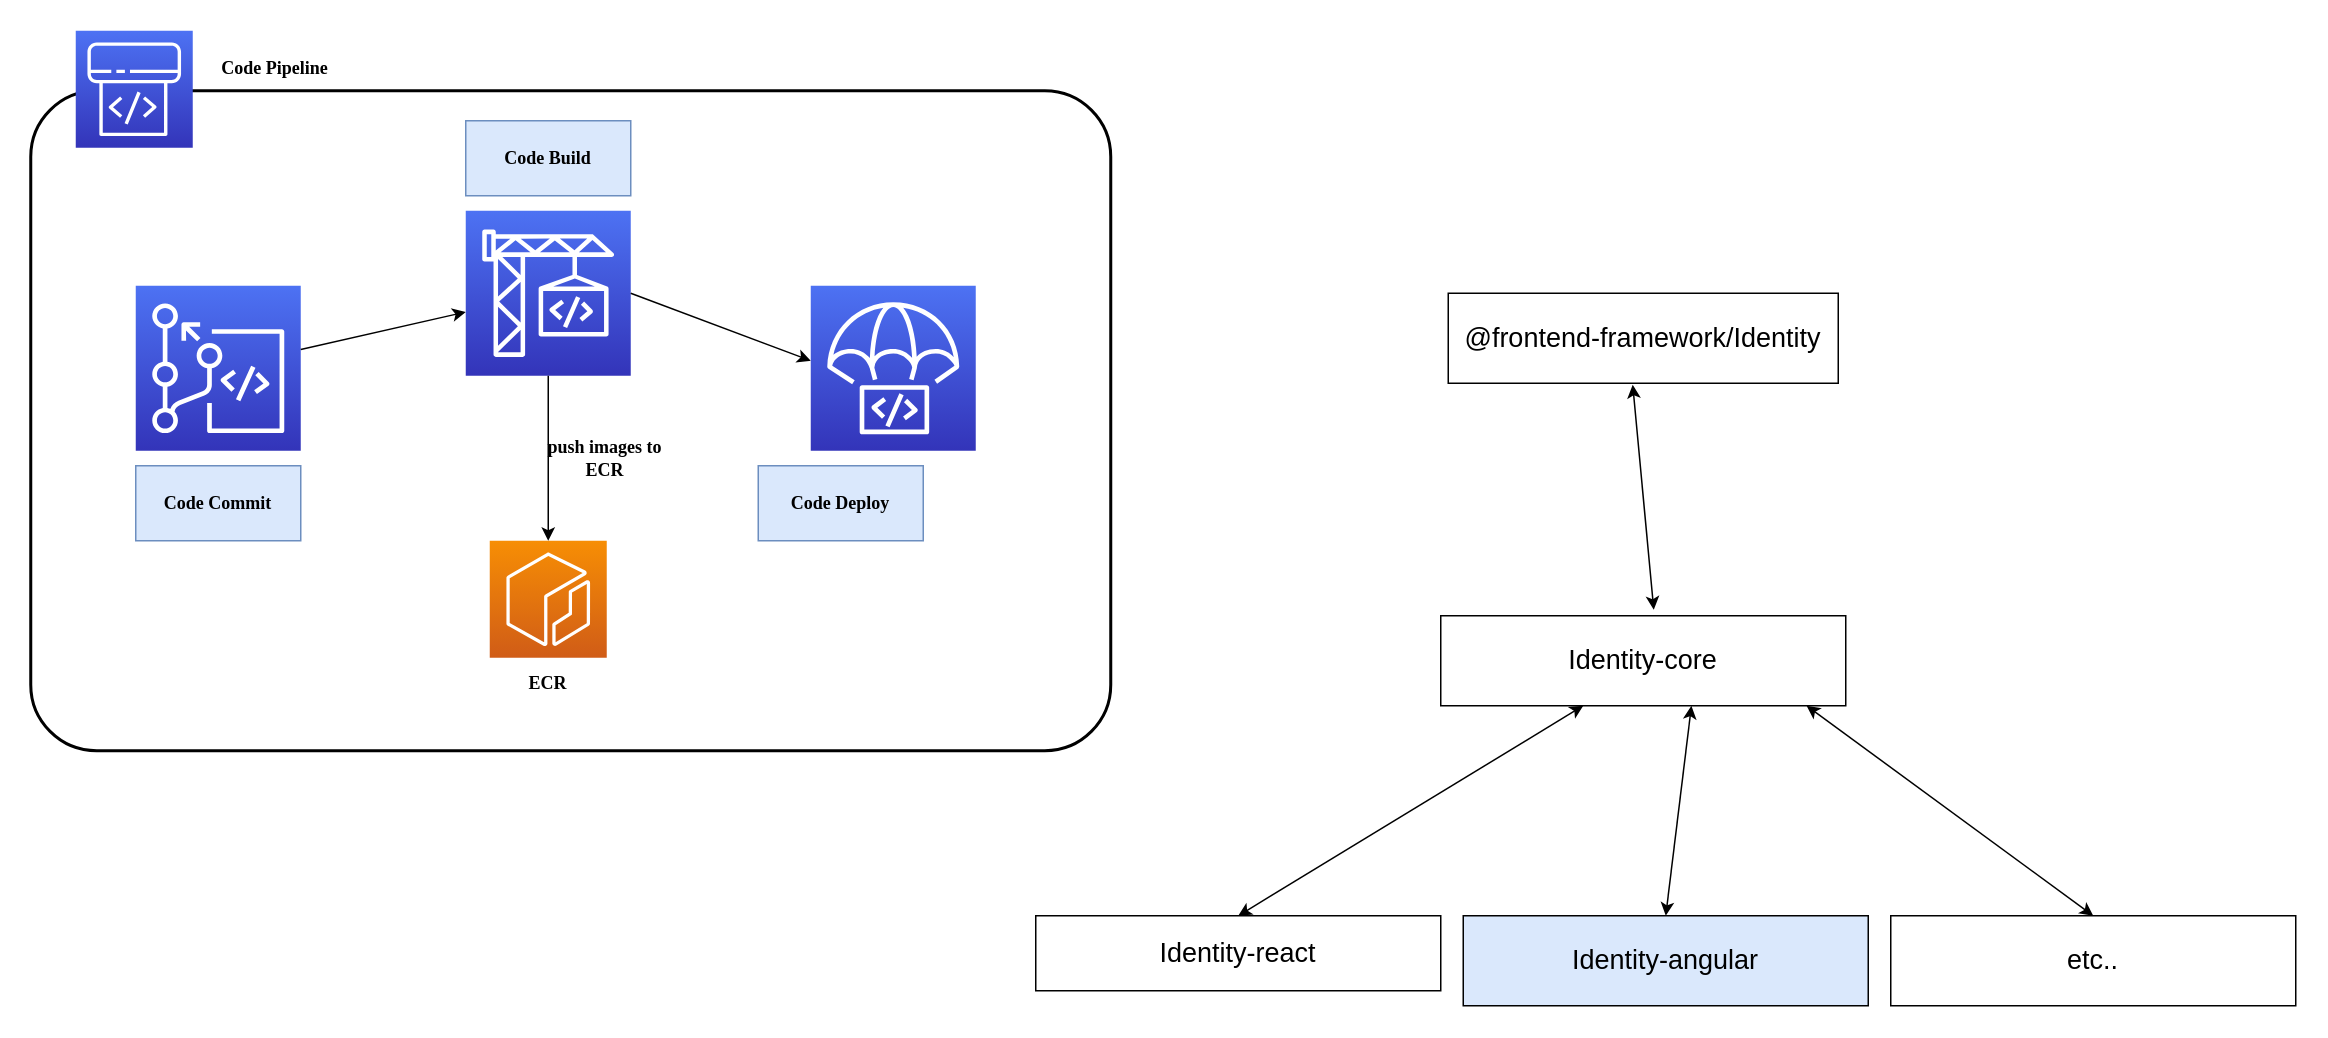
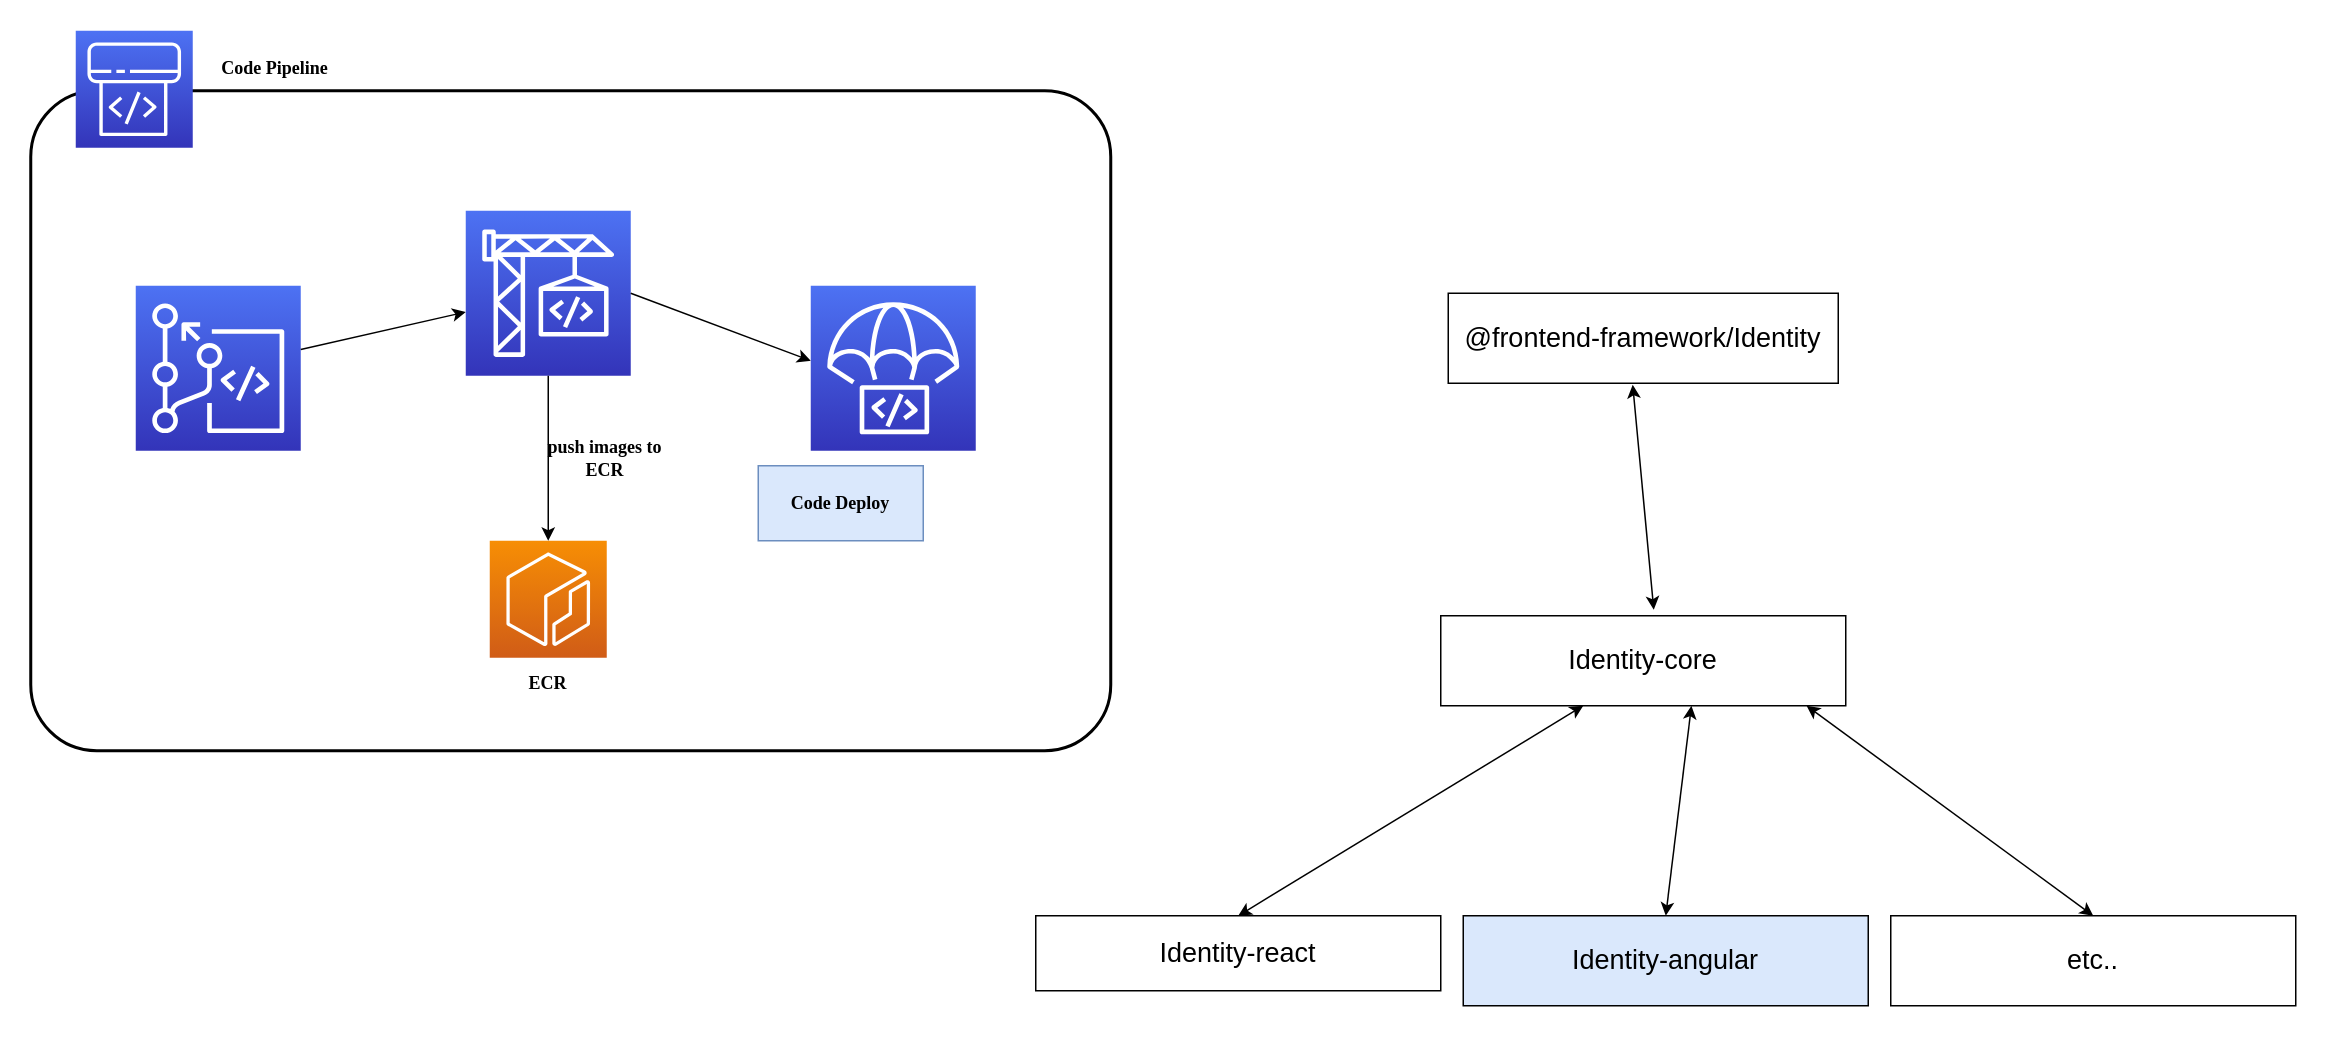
(548, 158) -> none
(218, 503) -> none
